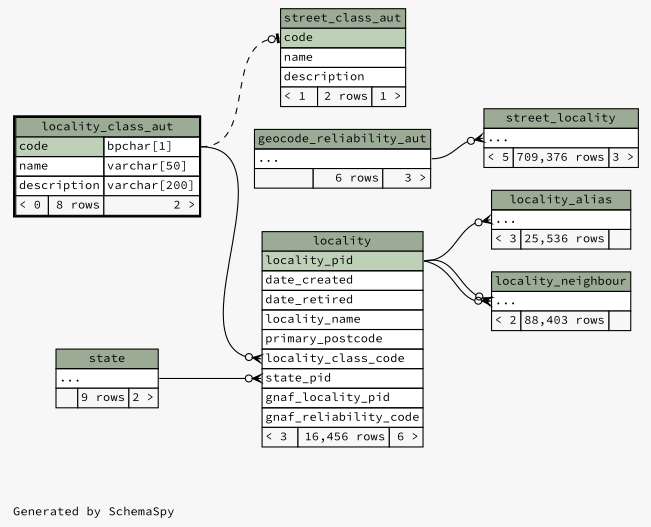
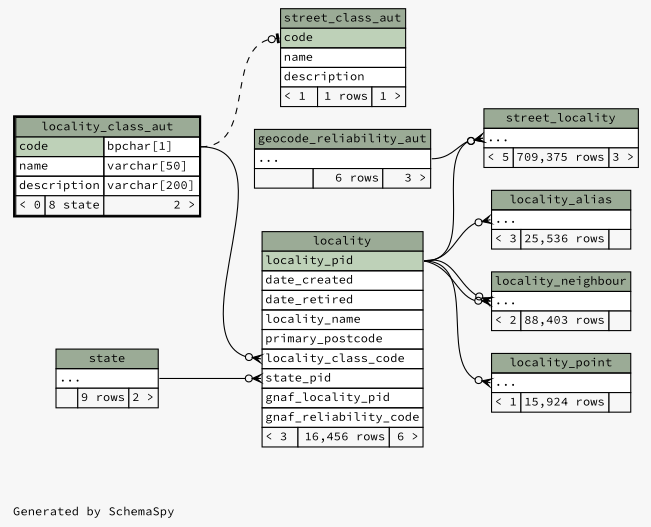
(346, 96) -> (346, 96)
(561, 157) -> (561, 157)
(78, 205) -> (74, 205)
none -> (454, 207)
none -> (561, 383)
